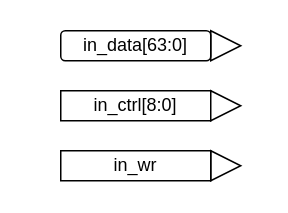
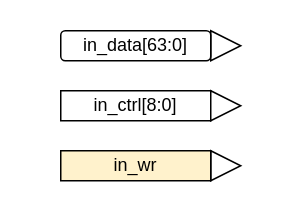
(136, 166) -> (136, 166)
